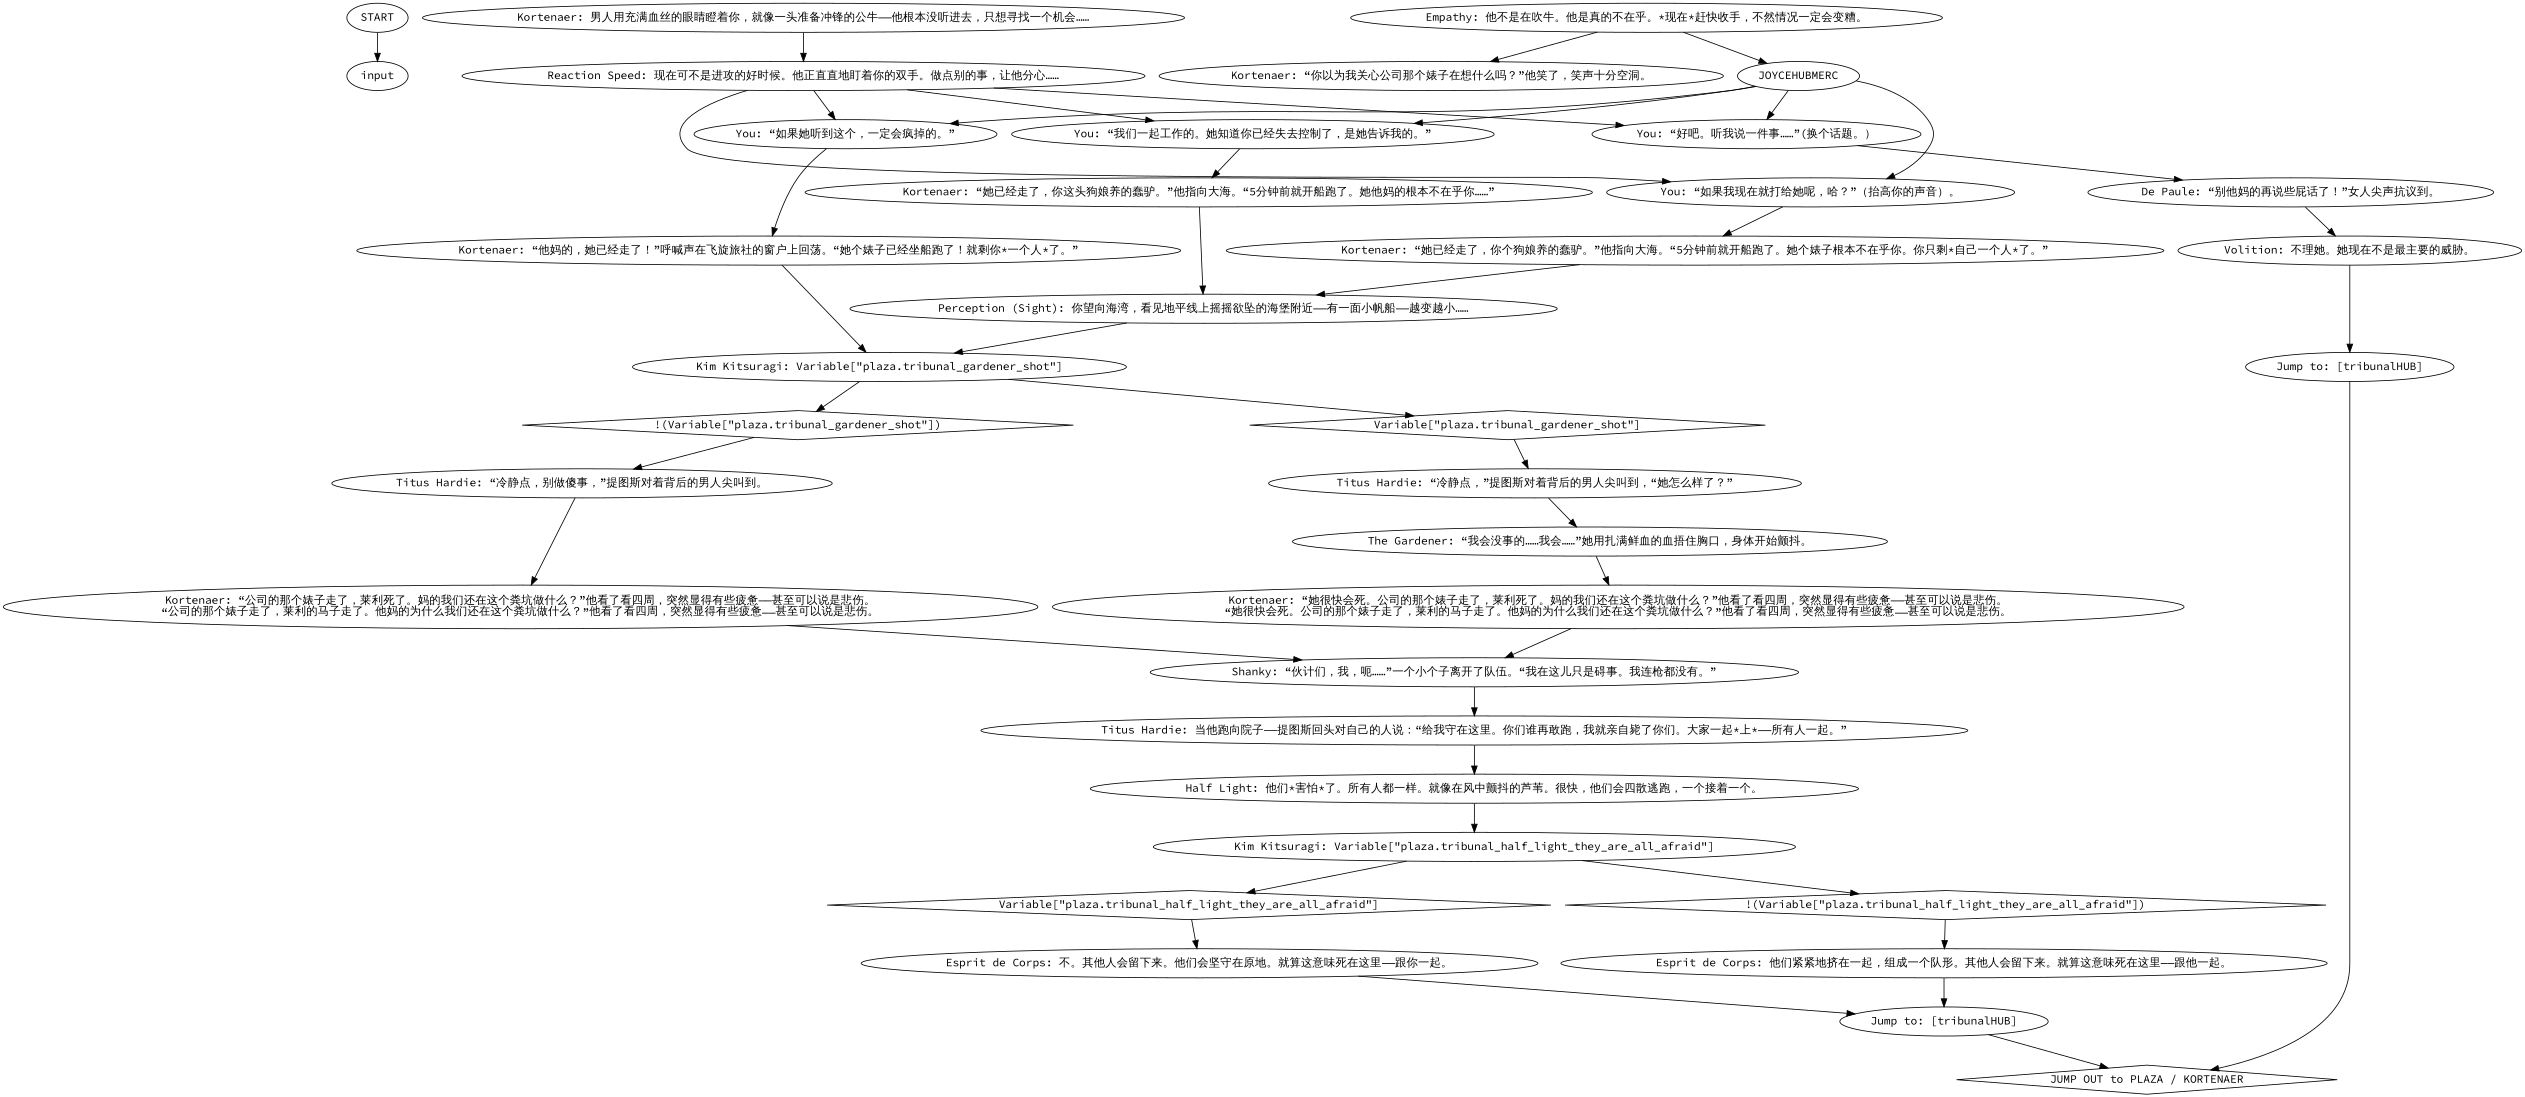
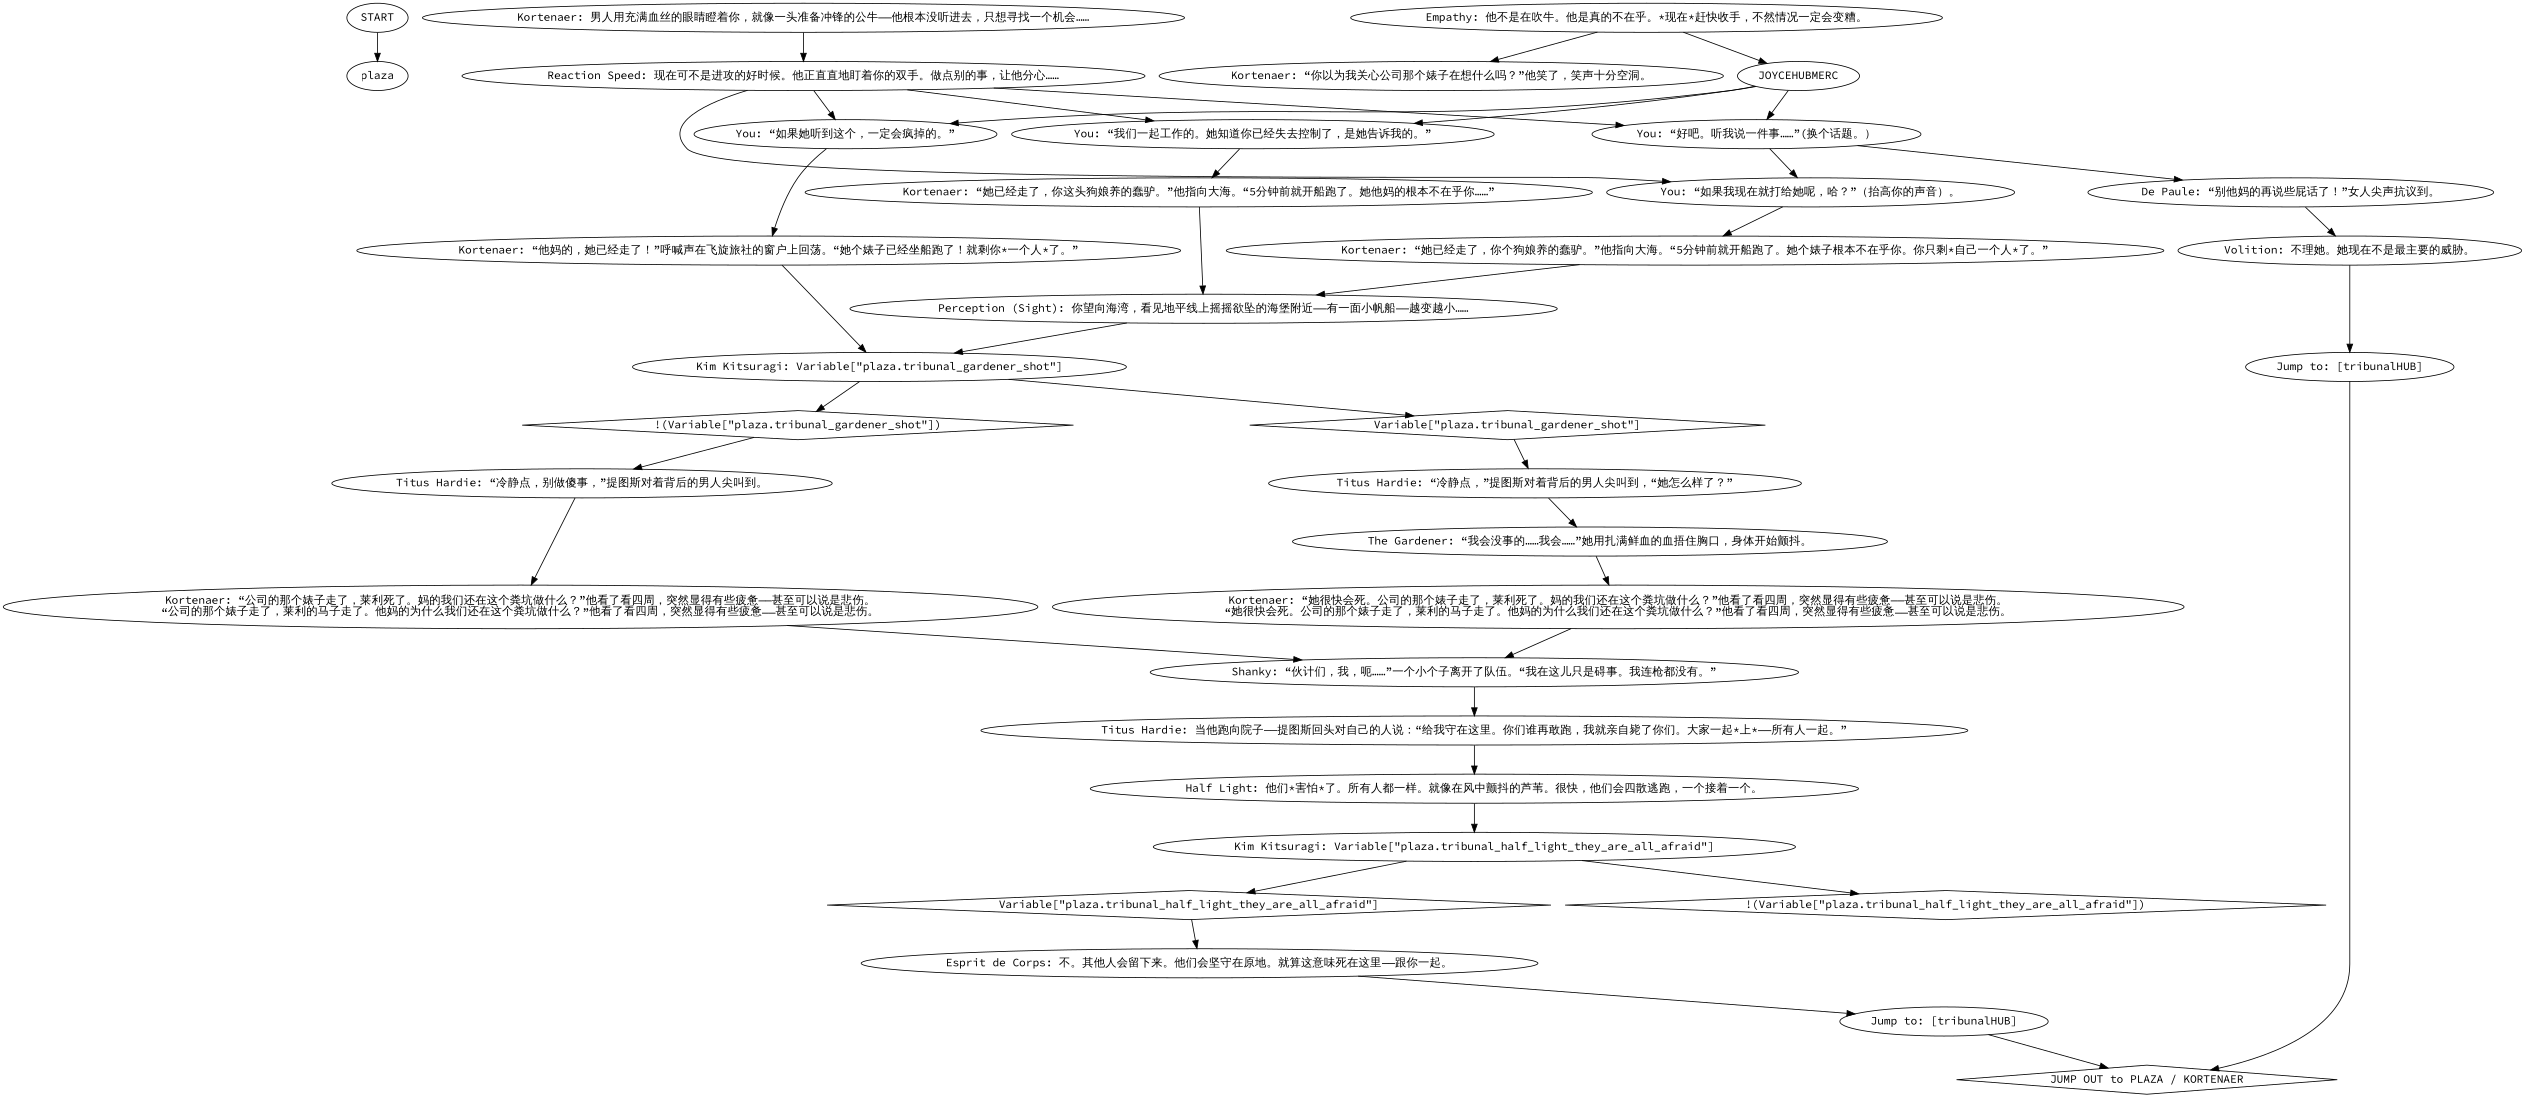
(377, 76) -> (377, 76)
(1925, 117) -> (1781, 160)
(1944, 963) -> none
